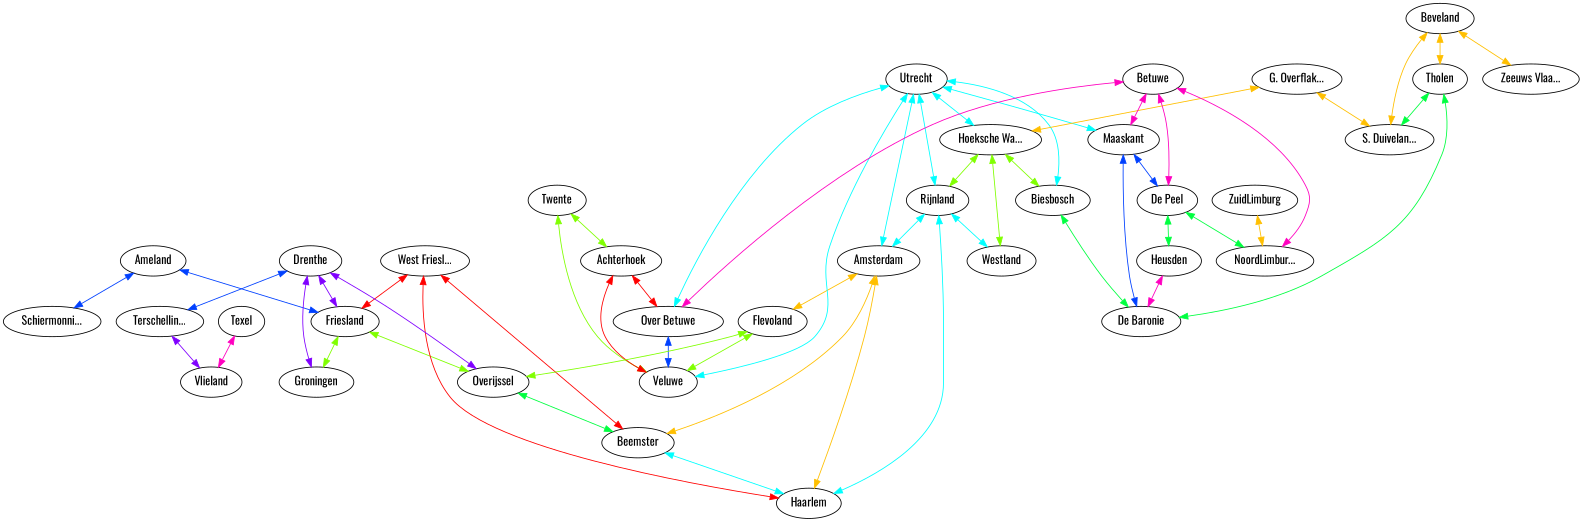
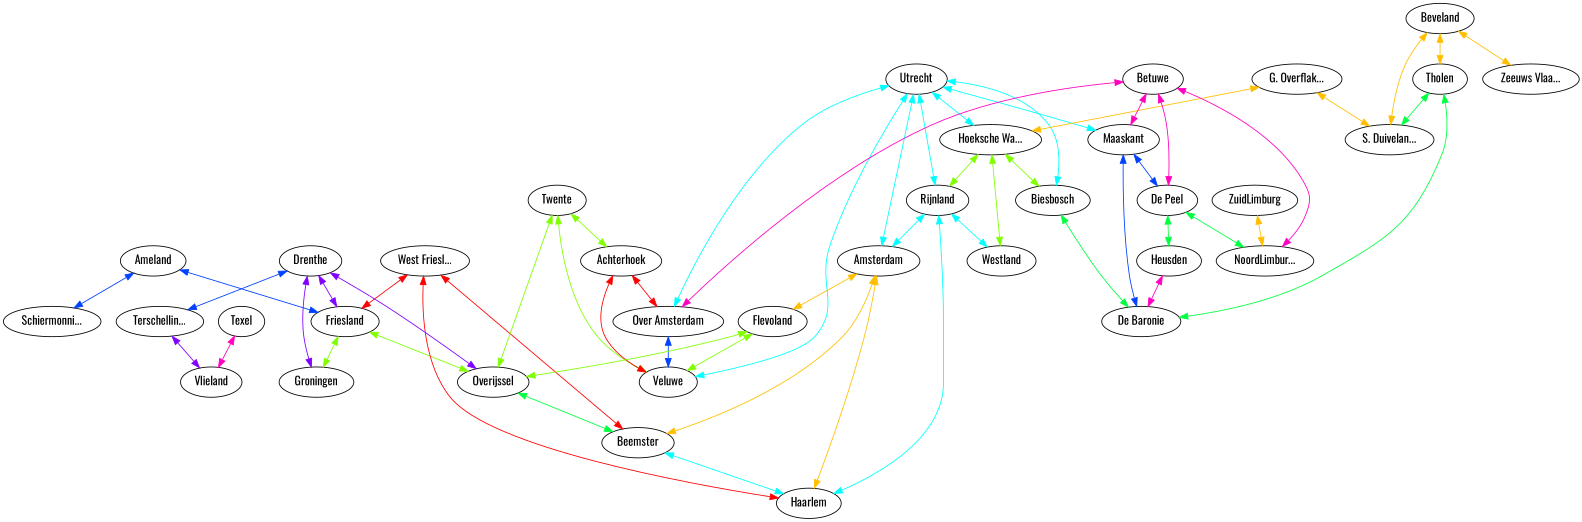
none -> (525, 291)
(668, 322) -> (668, 322)
